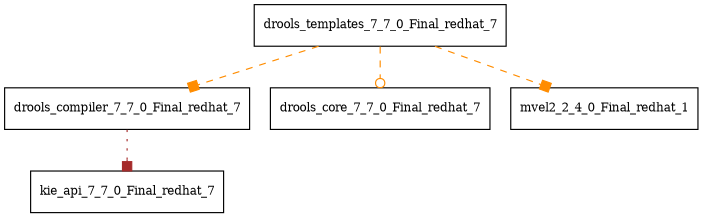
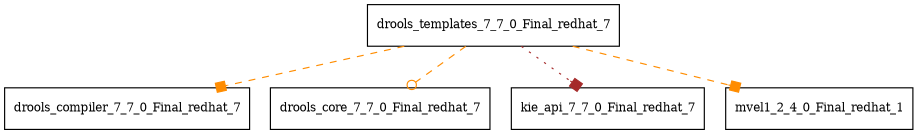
(604, 109) -> (819, 109)
(127, 145) -> (546, 64)
